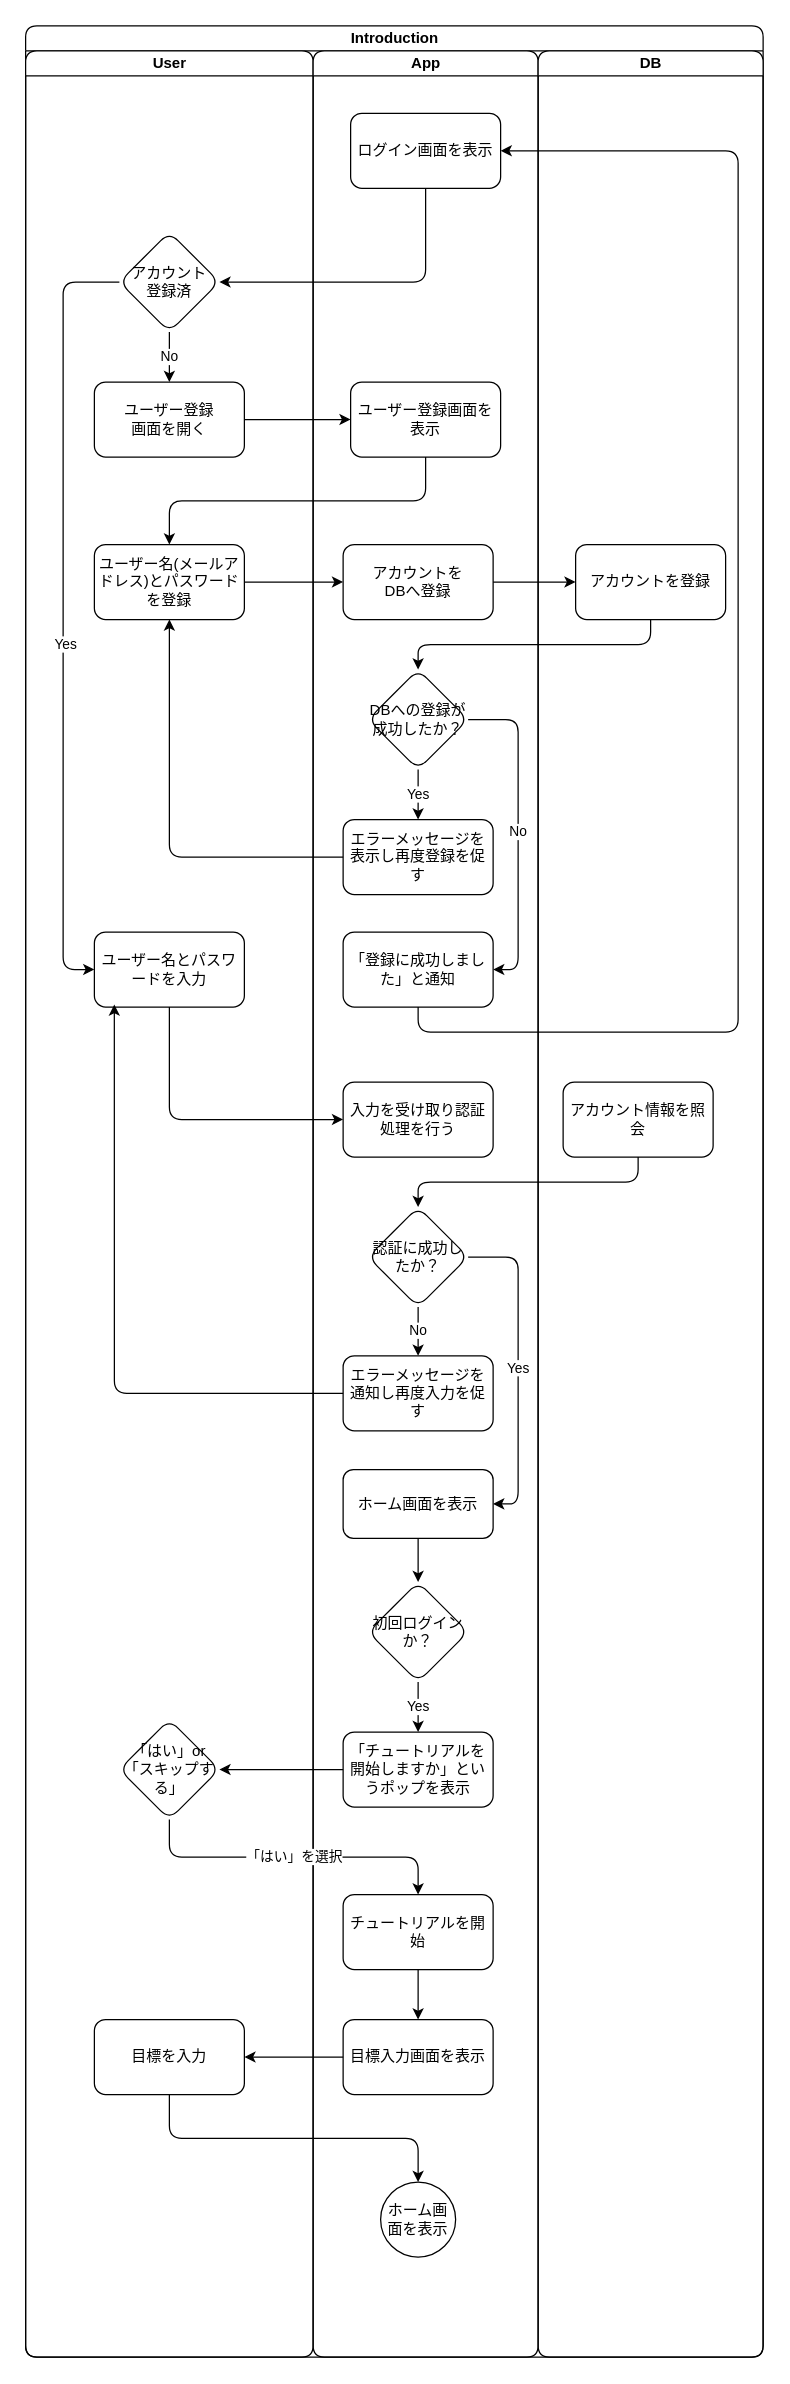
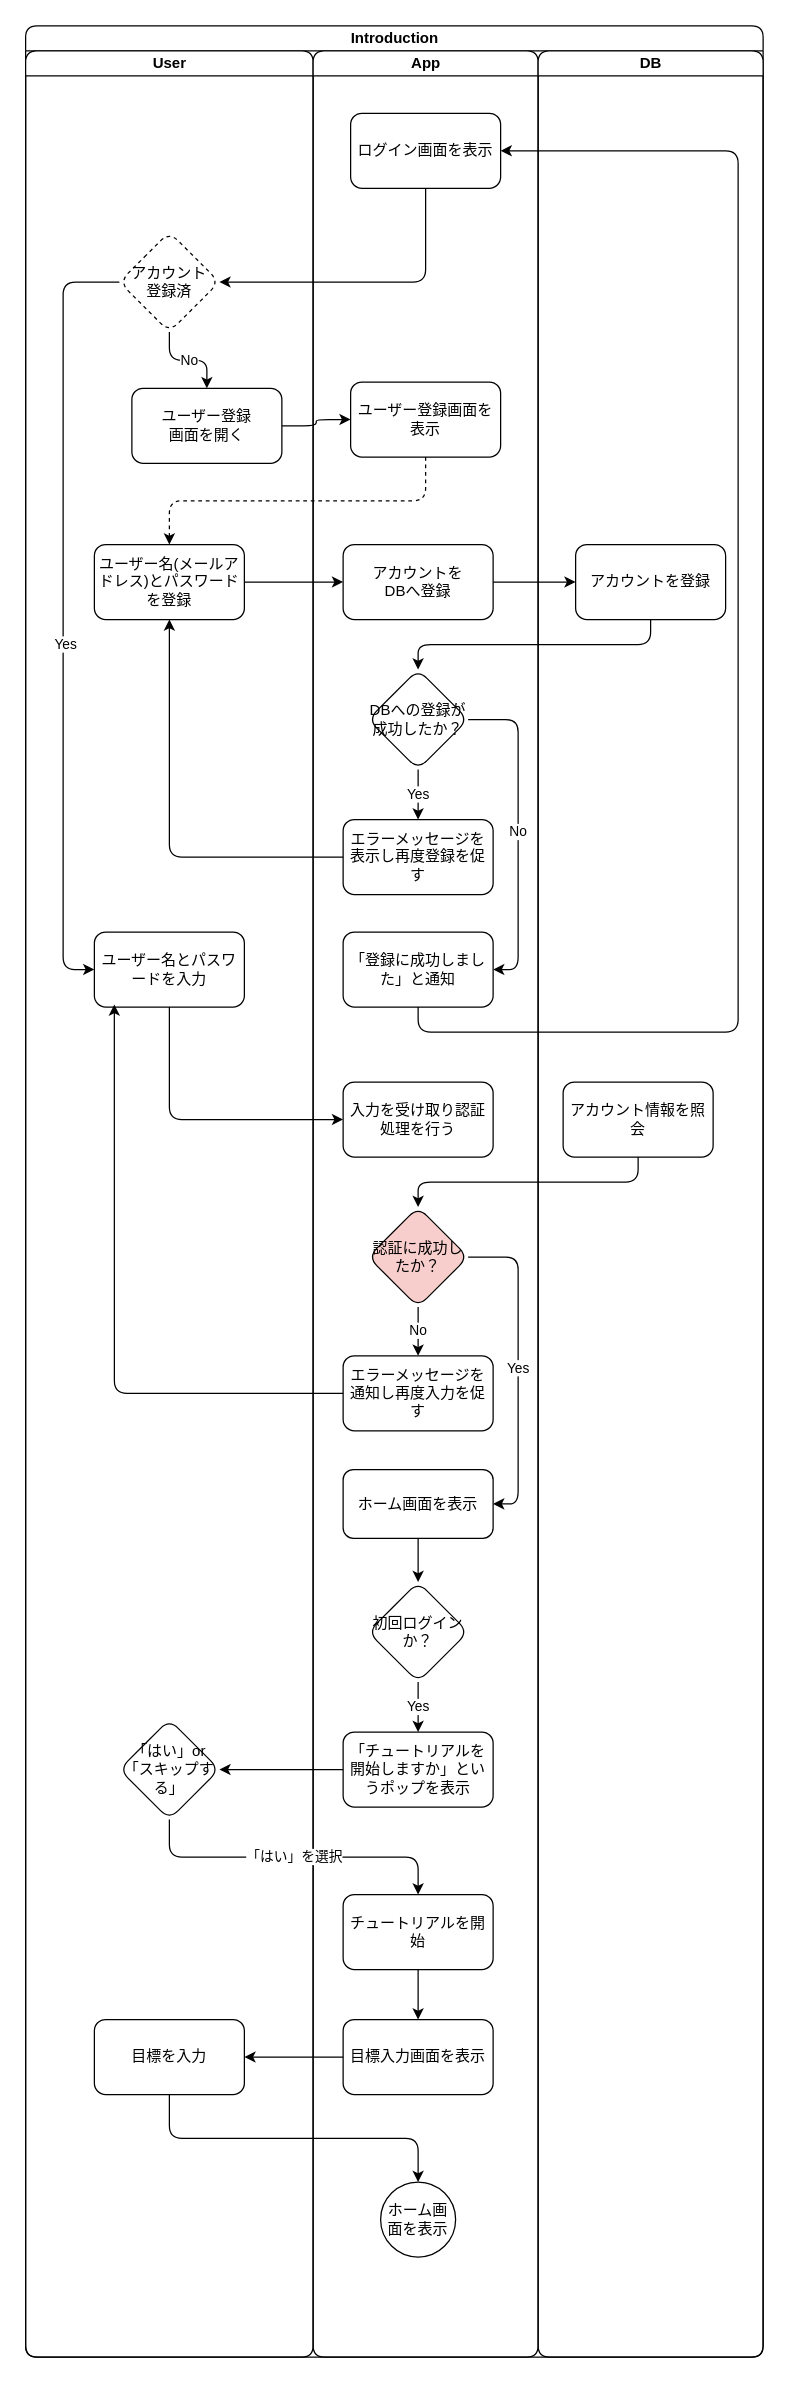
(169, 282) -> (169, 282)
(169, 419) -> (207, 426)
(302, 501) -> (302, 501)
(418, 1257) -> (418, 1257)
